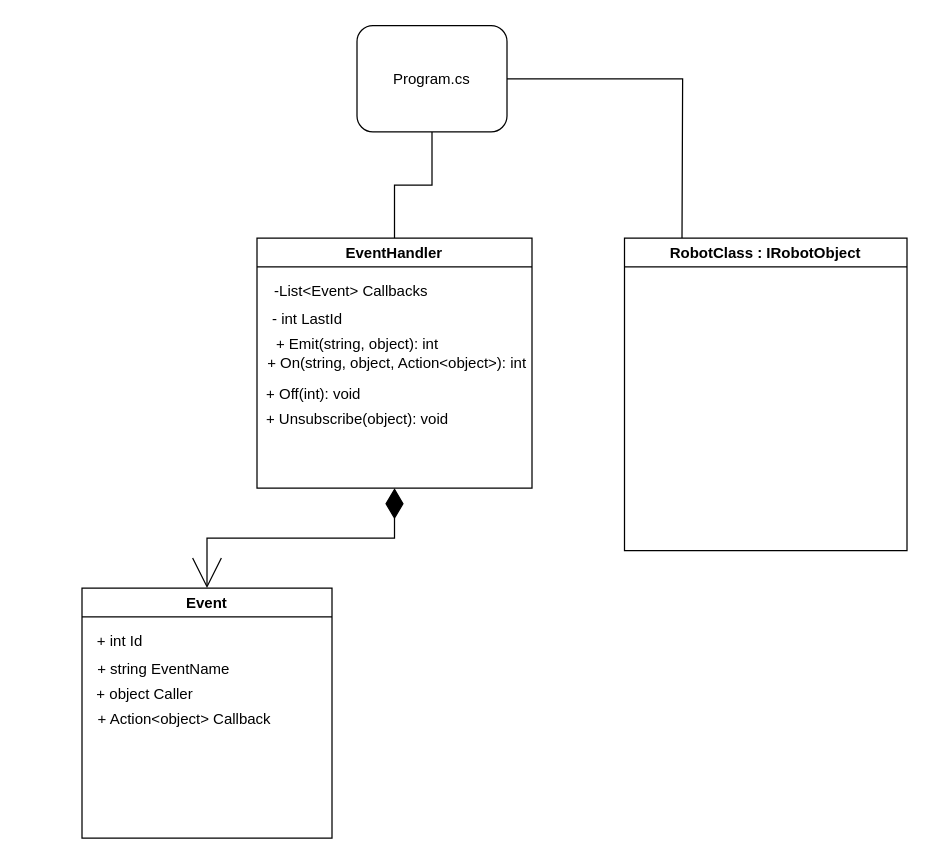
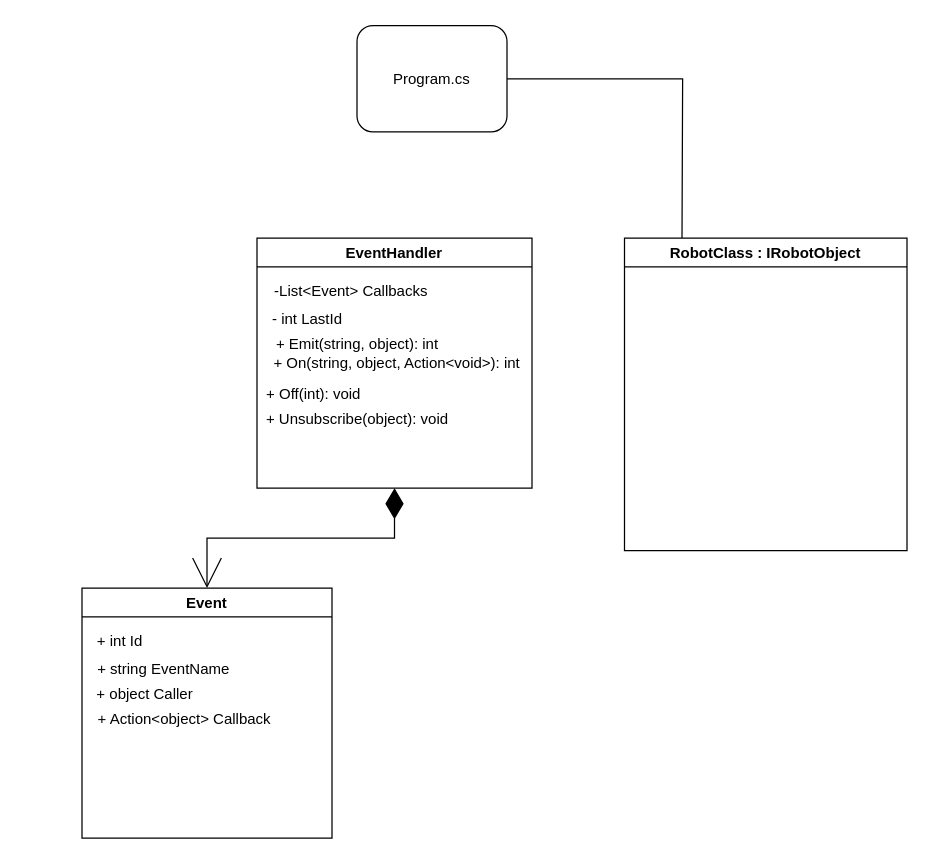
(413, 185) -> none
(370, 363) -> (370, 363)
